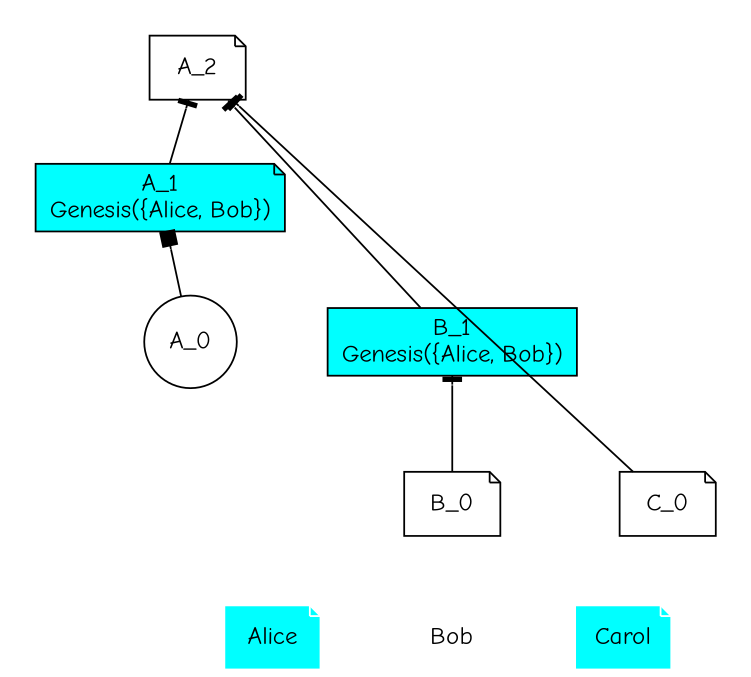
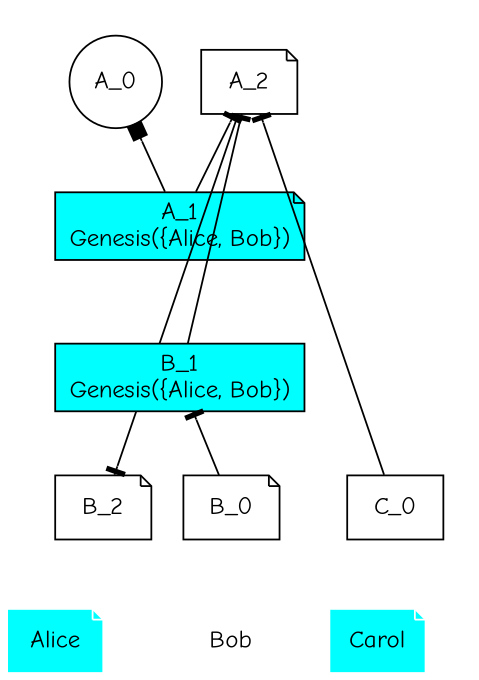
(176, 273) -> (153, 167)
(668, 504) -> (395, 507)
none -> (103, 507)
